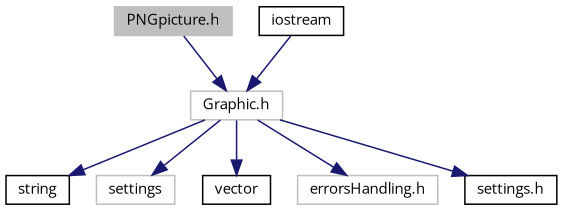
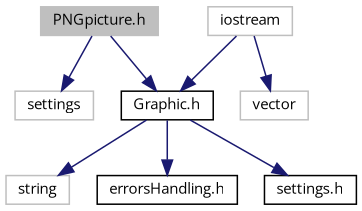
(301, 21) -> (250, 21)
(237, 105) -> (167, 105)
(237, 140) -> (260, 56)
(192, 143) -> (80, 57)
(38, 190) -> (38, 190)
(237, 190) -> (274, 105)
(368, 190) -> (167, 190)
